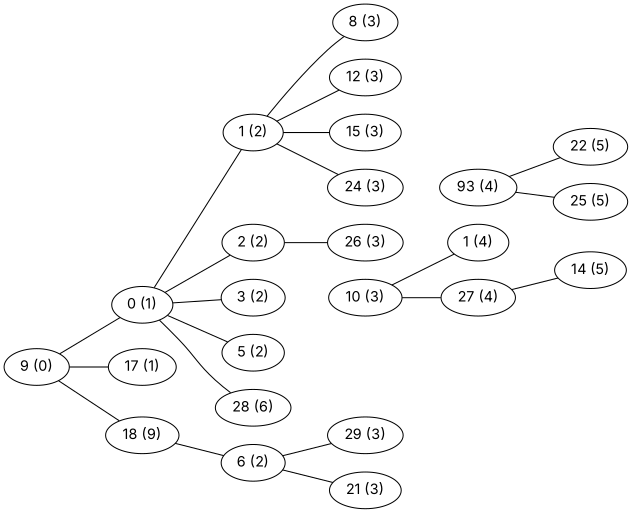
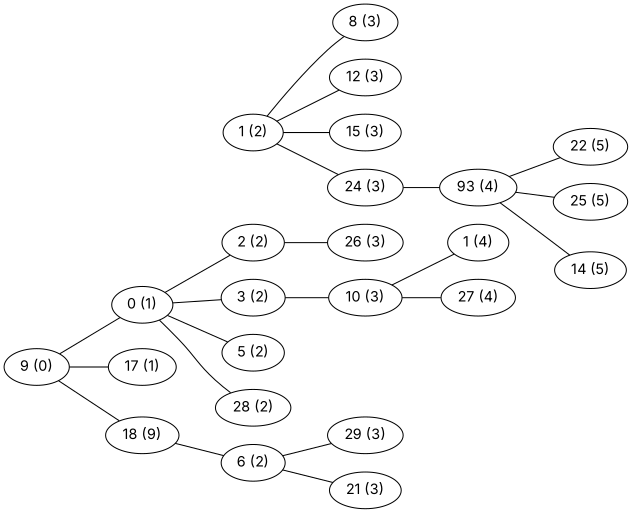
none -> (421, 188)
(198, 219) -> none
(535, 284) -> (535, 229)
none -> (307, 298)
(253, 408) -> (253, 408)
